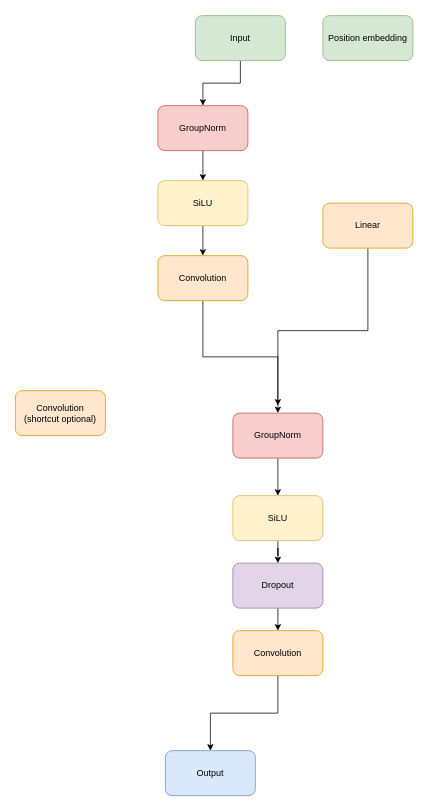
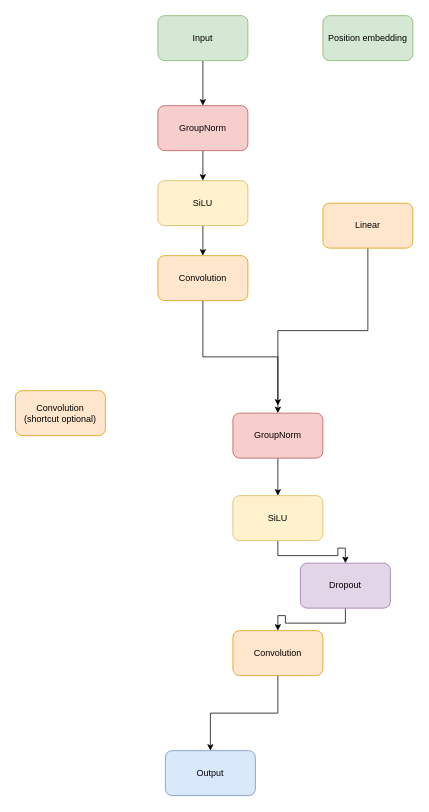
(240, 38) -> (203, 38)
(278, 585) -> (345, 585)
